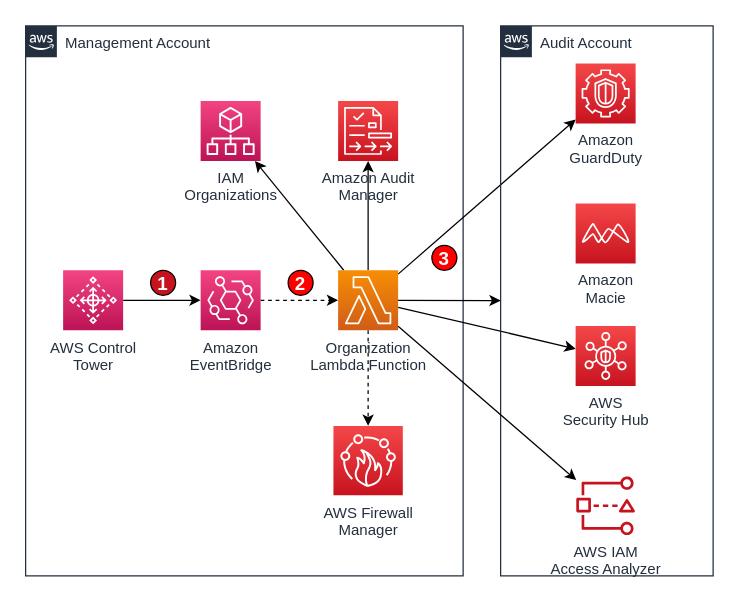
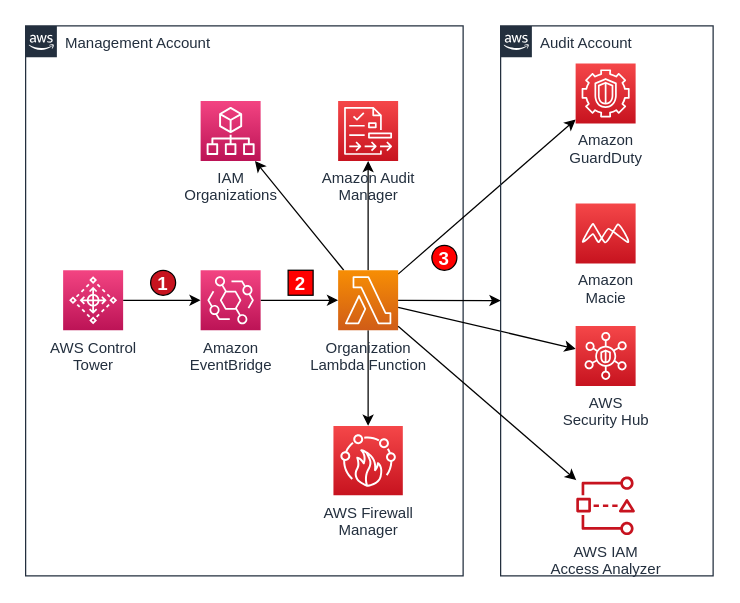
(301, 283) -> (301, 283)
(295, 300) -> (295, 300)
(368, 372) -> (368, 372)
